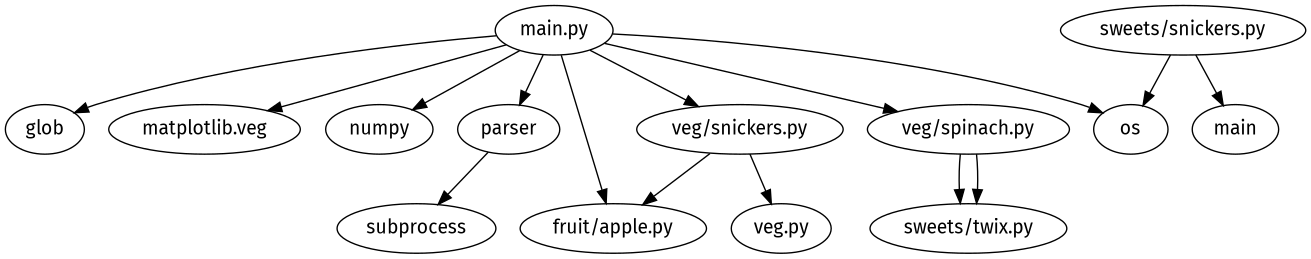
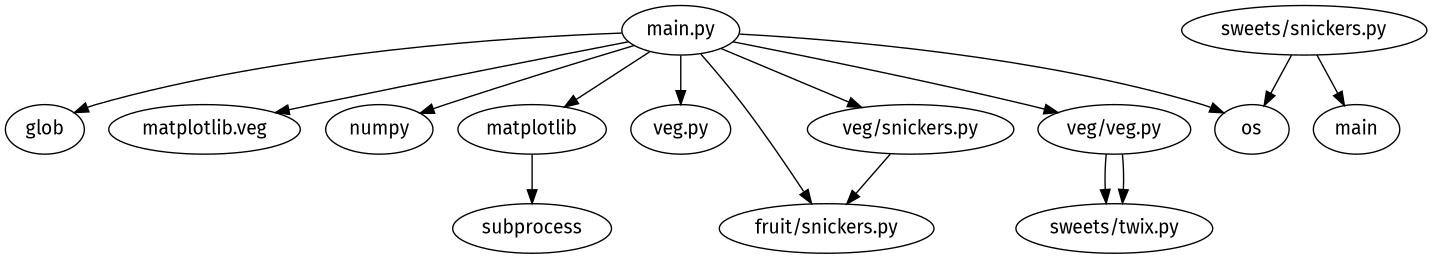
(509, 129) -> (532, 129)
(968, 129) -> (1114, 129)
(758, 173) -> (681, 73)
(613, 228) -> (827, 228)
